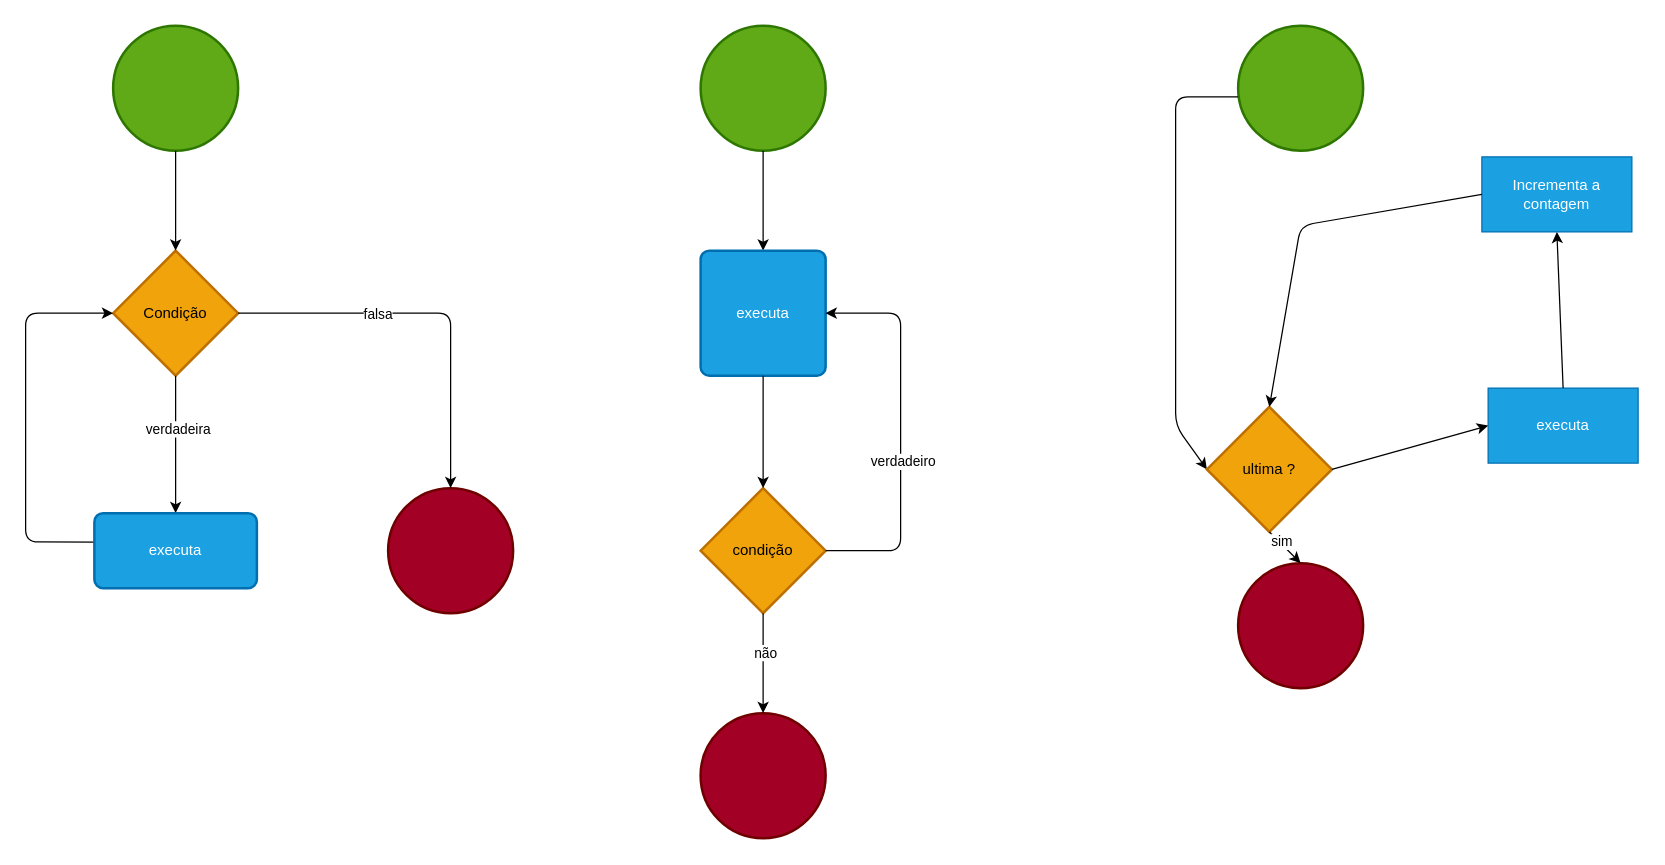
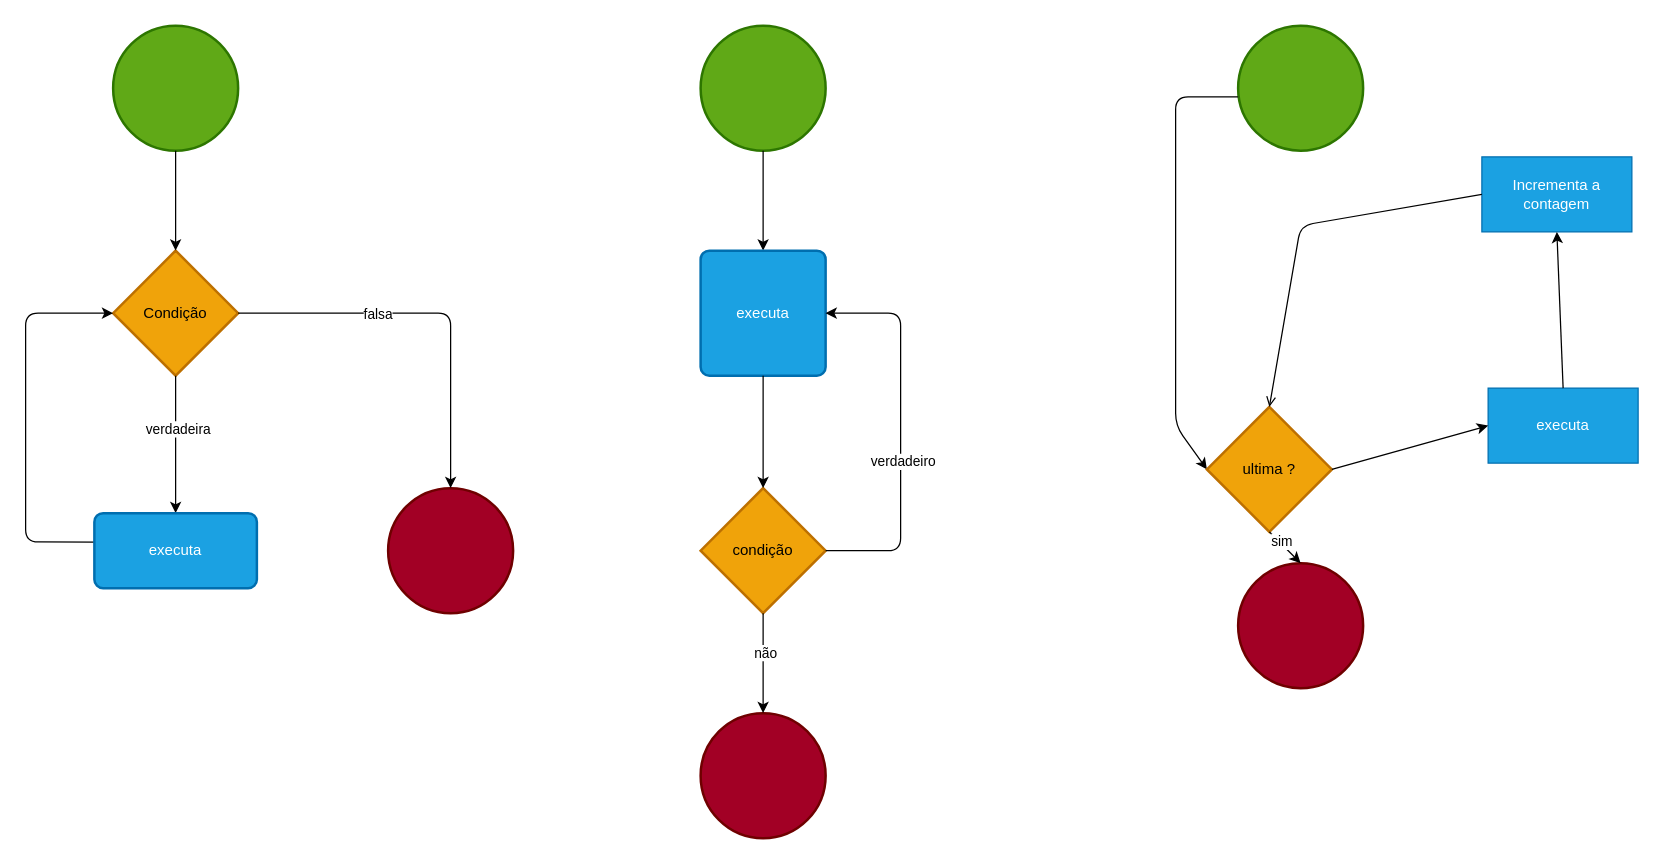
(1271, 397) -> (1271, 399)
